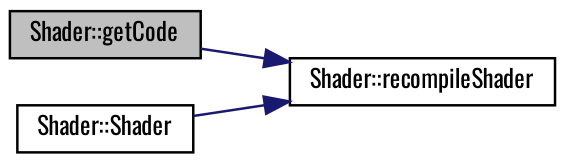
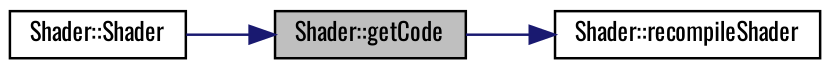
(229, 111) -> (218, 35)
